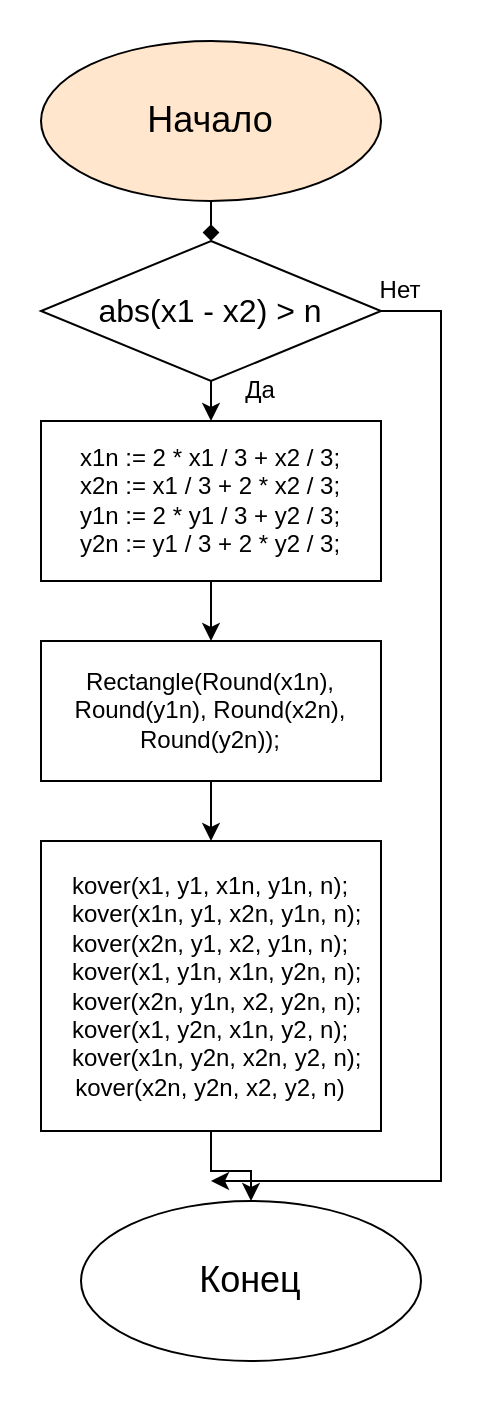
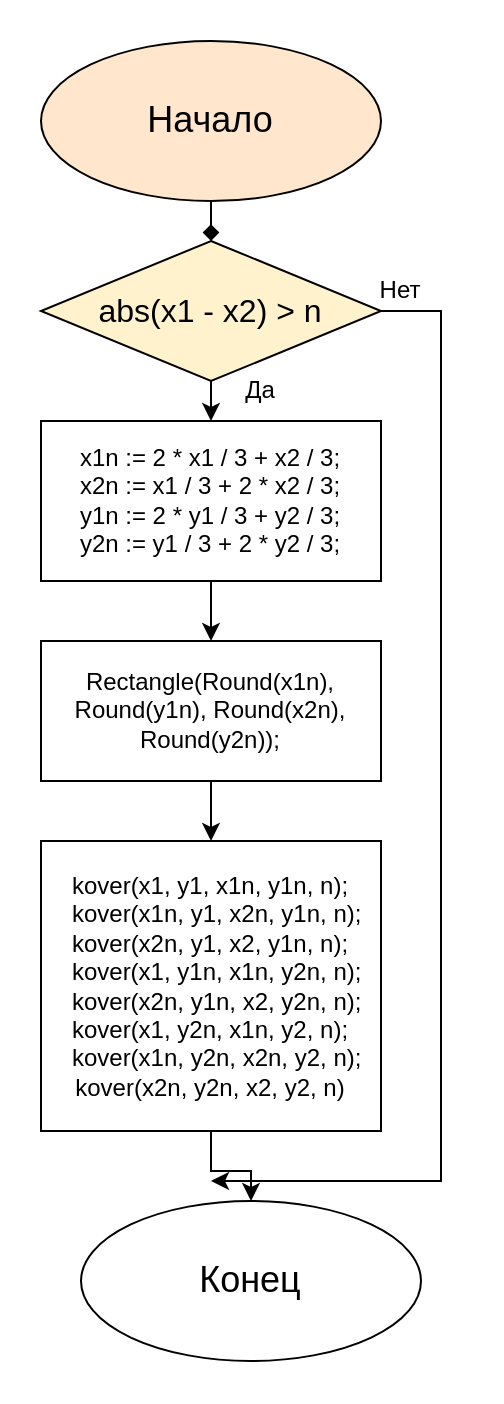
(211, 311) -> (211, 311)
